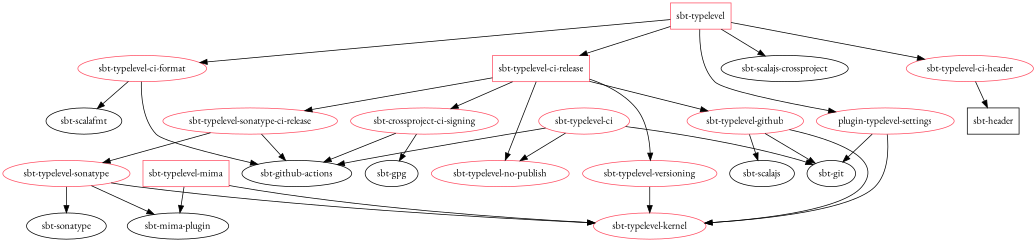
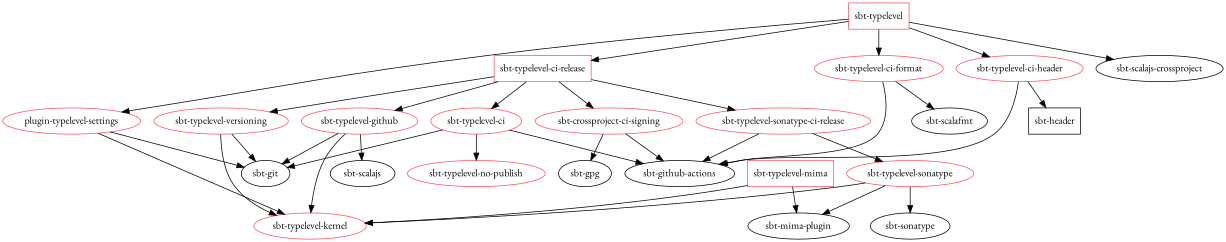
(522, 118) -> (512, 93)
none -> (241, 145)
none -> (891, 156)
